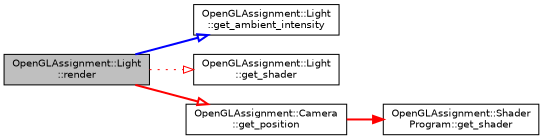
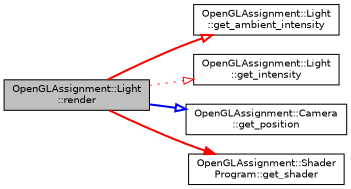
(167, 46) -> (154, 58)
(266, 70) -> (266, 70)
(167, 93) -> (163, 106)
(360, 119) -> (156, 132)
